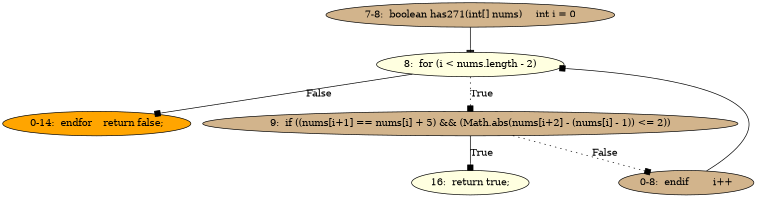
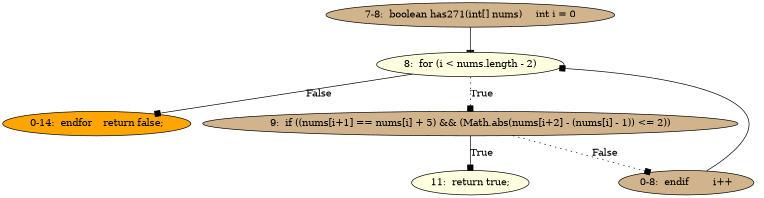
(470, 183) -> (470, 183)
